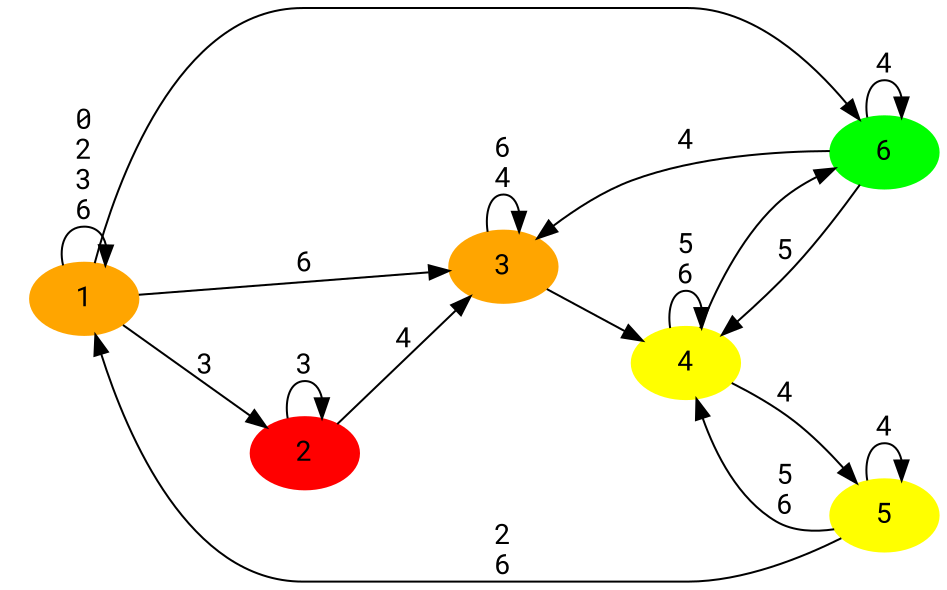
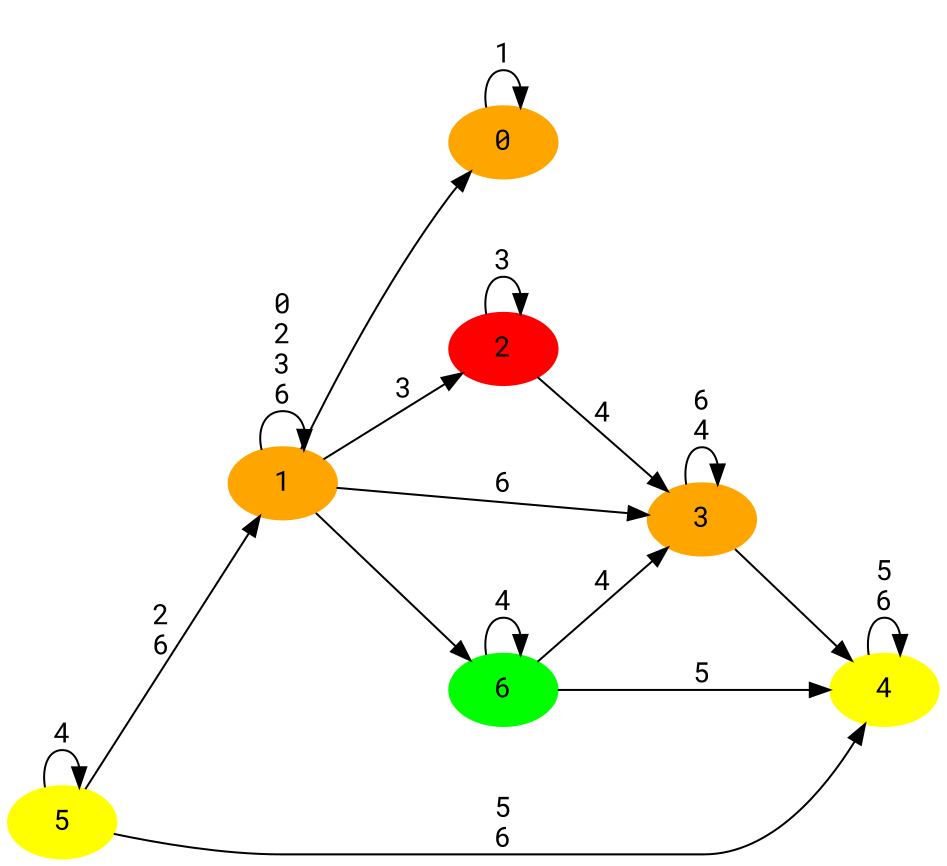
none -> (503, 142)
(745, 242) -> none
(792, 420) -> none
